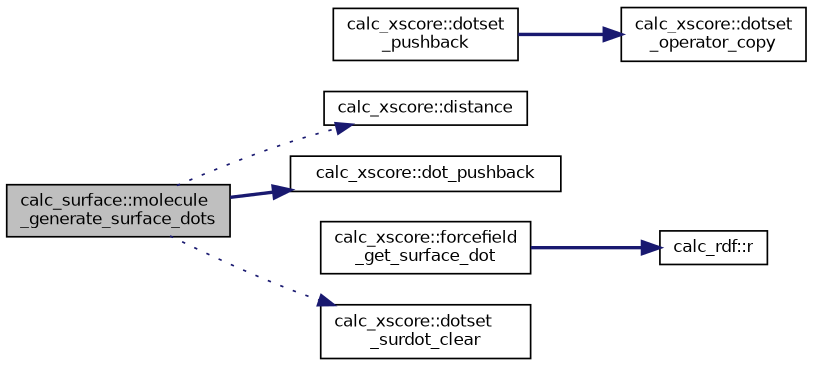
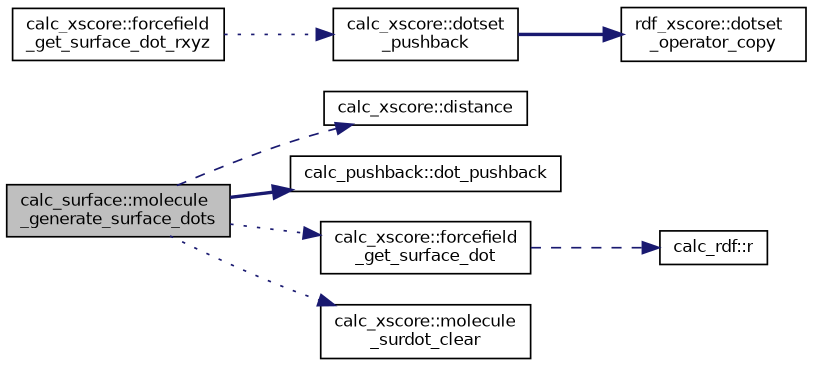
none -> (118, 34)
(714, 34) -> (714, 34)
(256, 154) -> (256, 154)
(426, 174) -> (426, 174)
none -> (267, 229)
(587, 248) -> (587, 248)
(426, 332) -> (426, 332)
